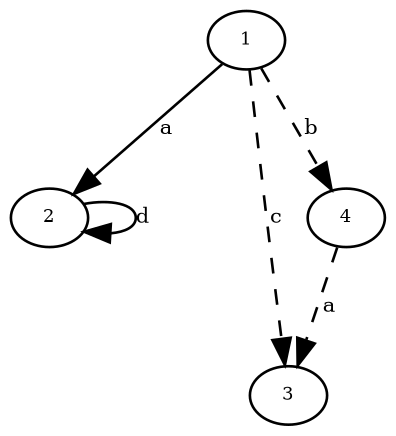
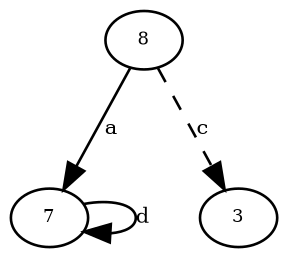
(246, 40) -> (144, 40)
(50, 218) -> (50, 218)
(346, 218) -> none
